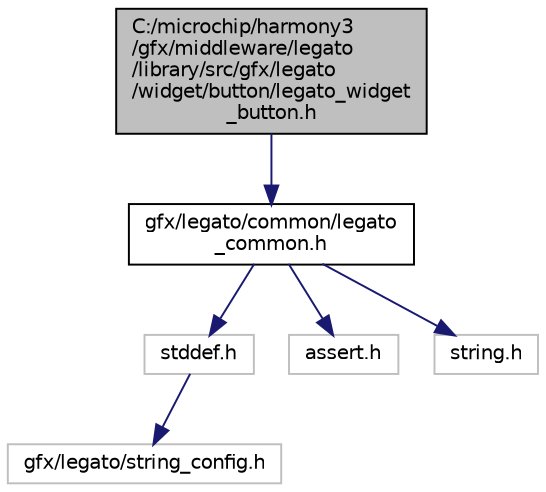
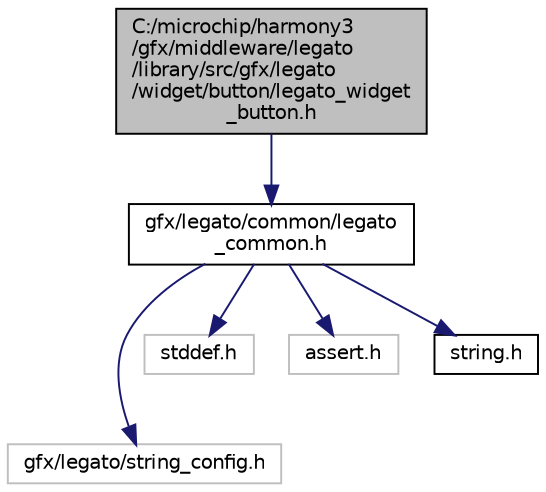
(486, 354) -> (486, 354)
(176, 400) -> (130, 329)
